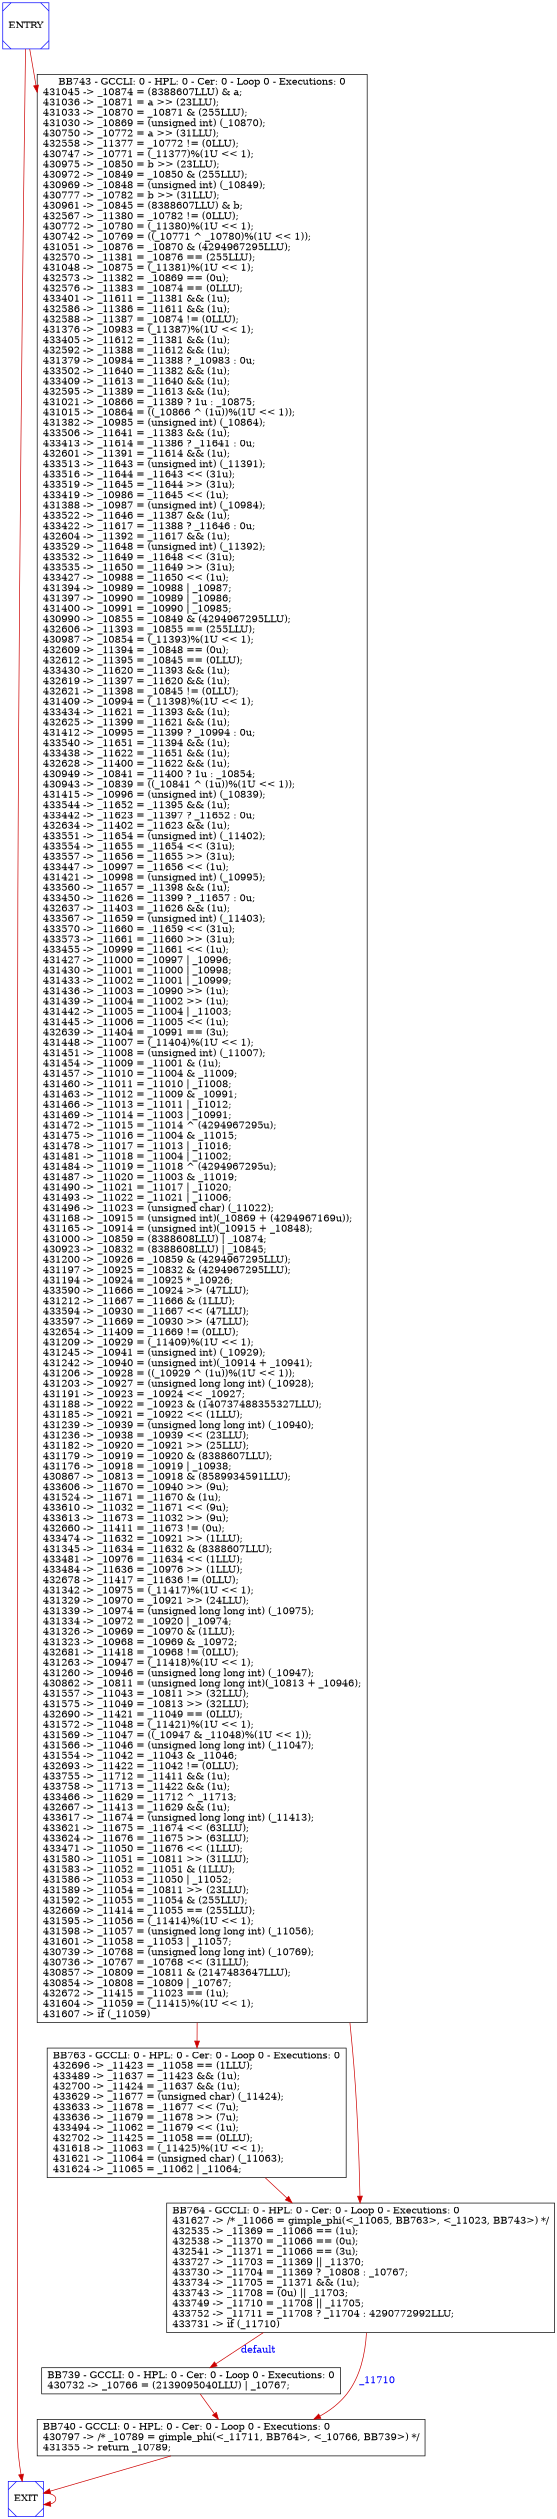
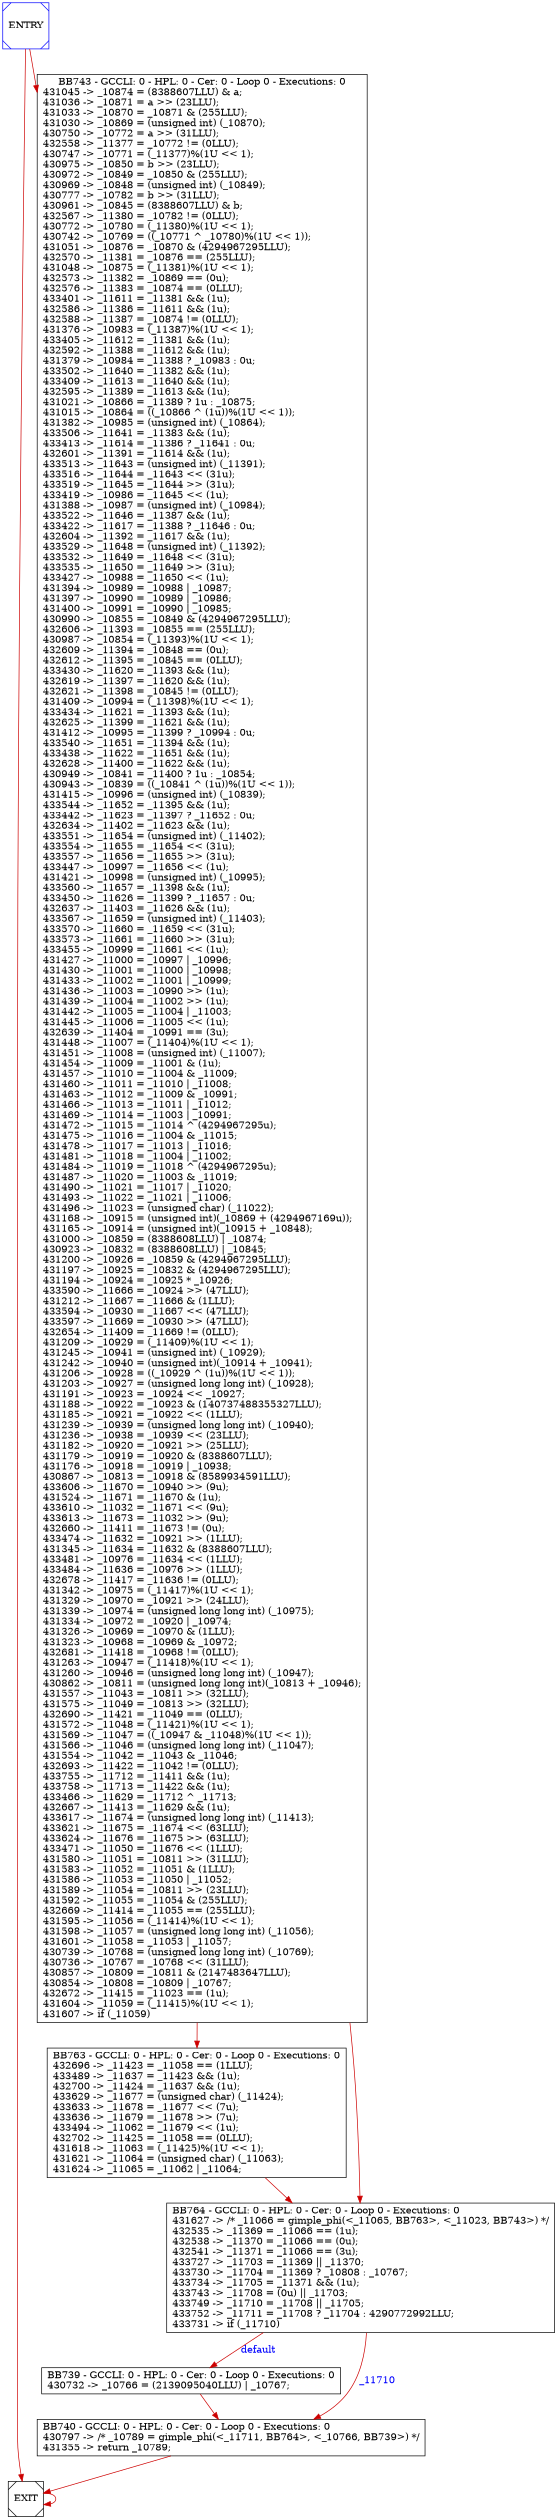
(26, 2499) -> (26, 2499)
